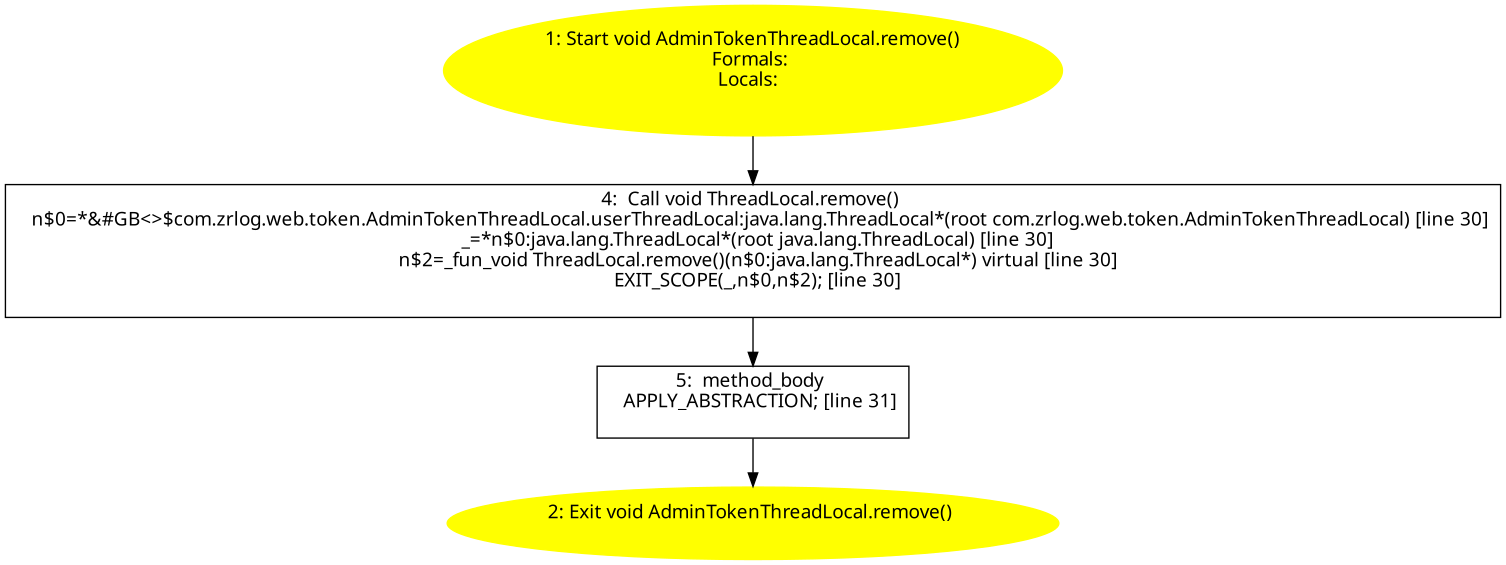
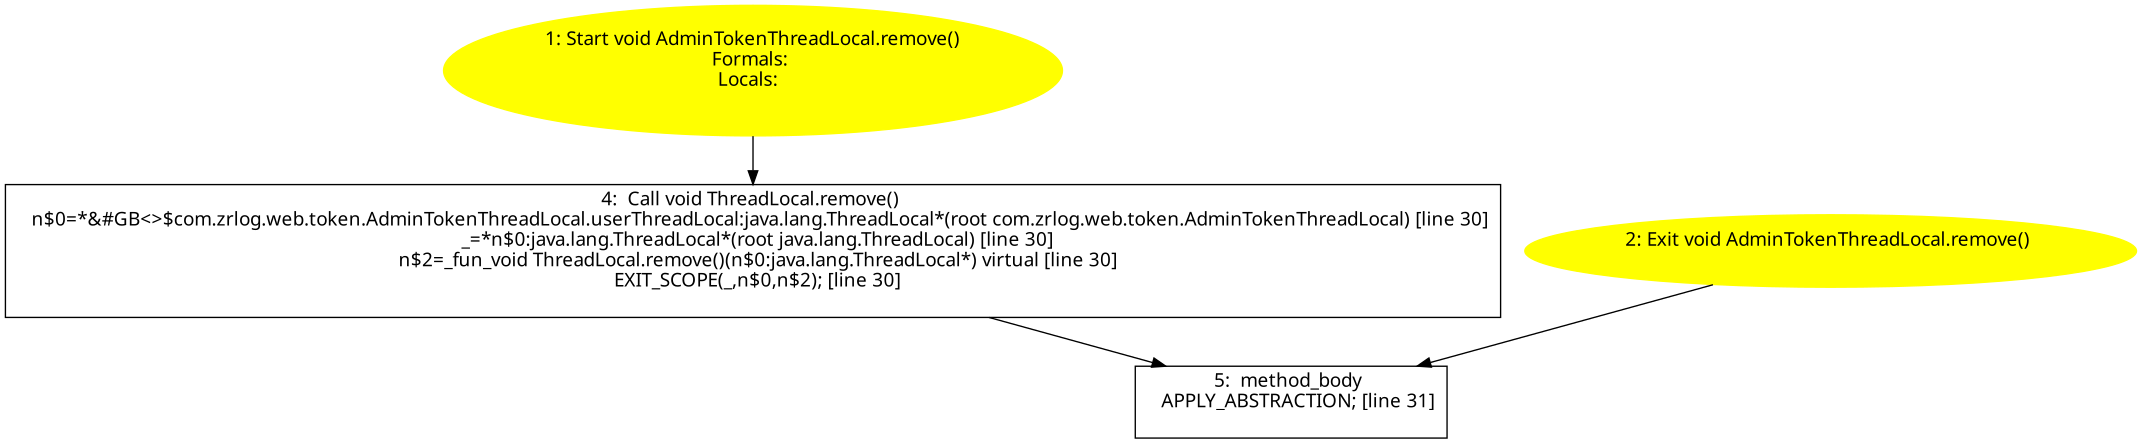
(753, 456) -> (1572, 324)
